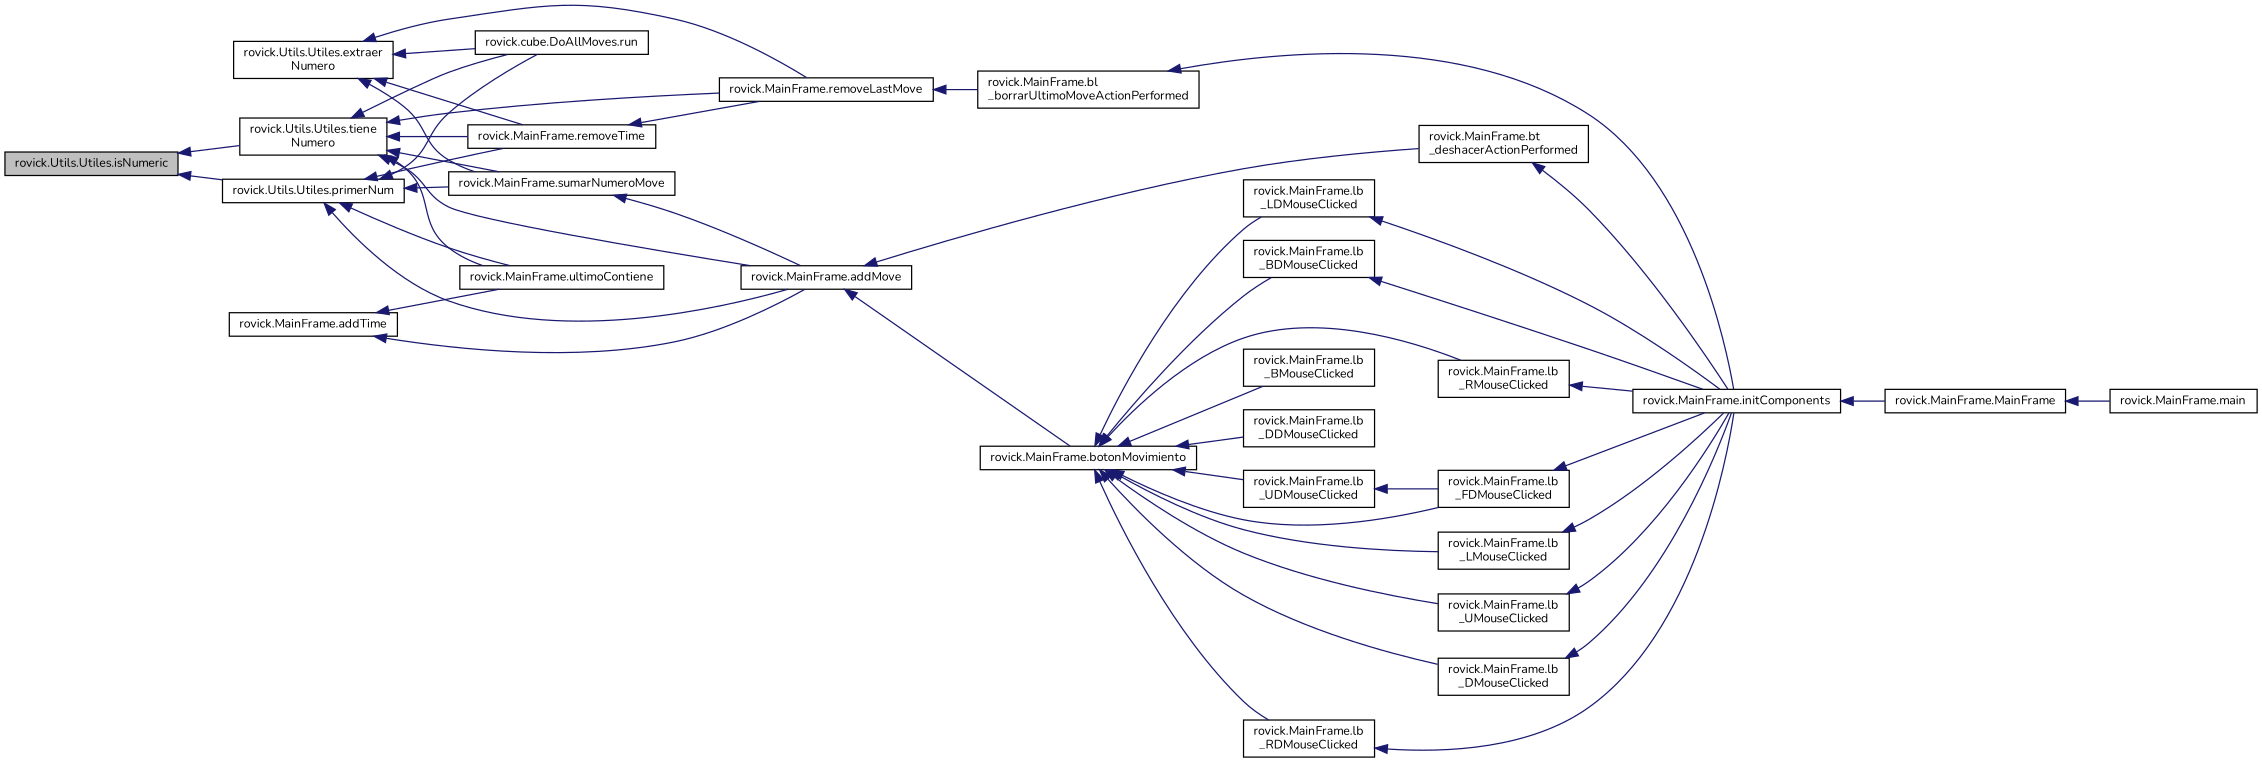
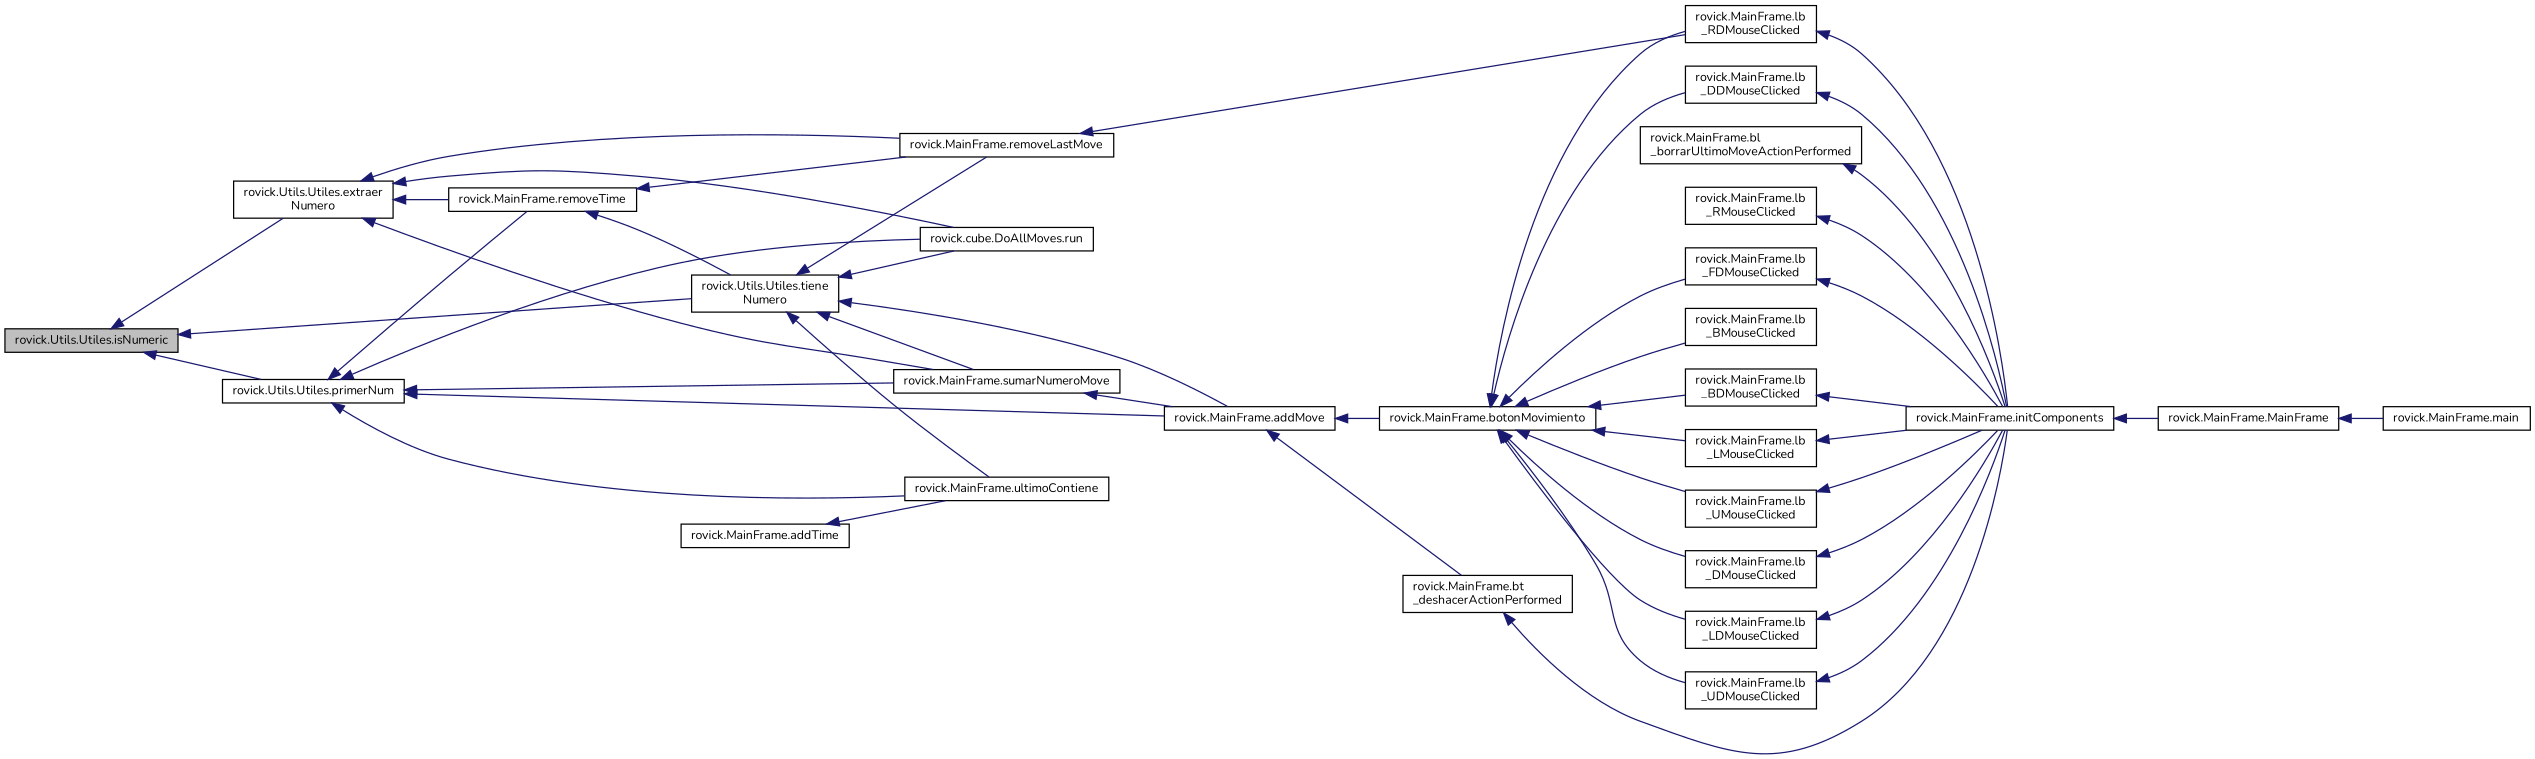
(962, 90) -> (1389, 83)
(440, 137) -> (665, 242)
none -> (1949, 232)
none -> (203, 270)
(1269, 332) -> none
(601, 351) -> none
(1413, 489) -> (1940, 572)
